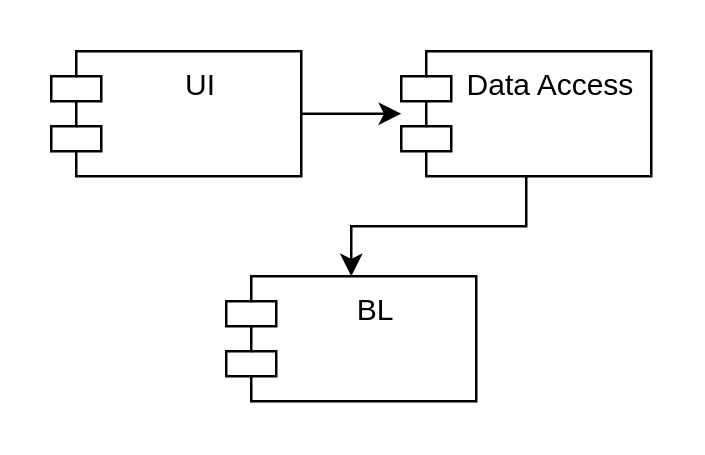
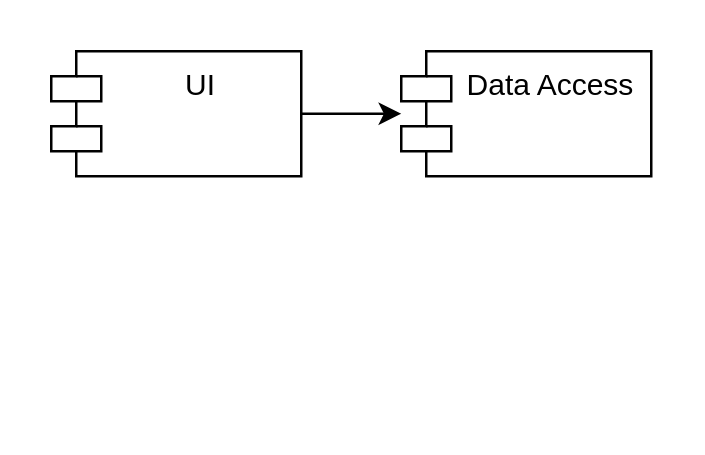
(447, 226) -> none
(351, 339) -> none
